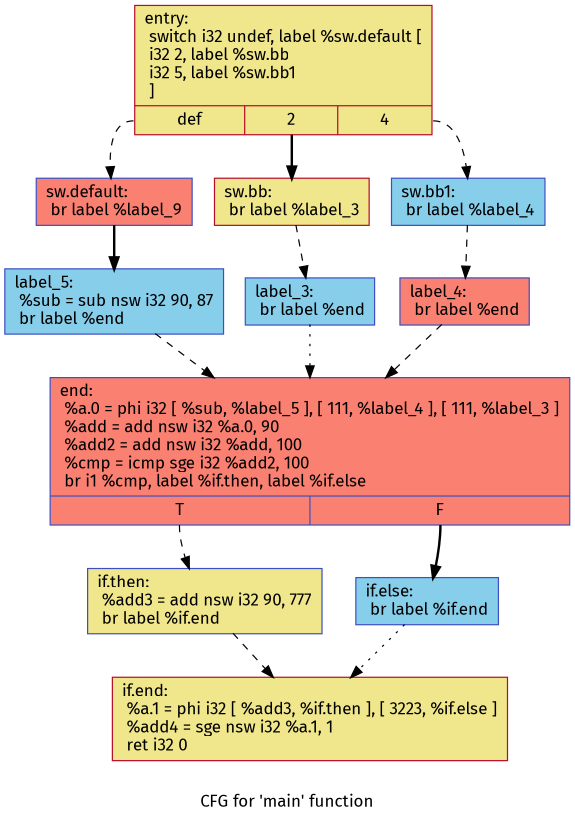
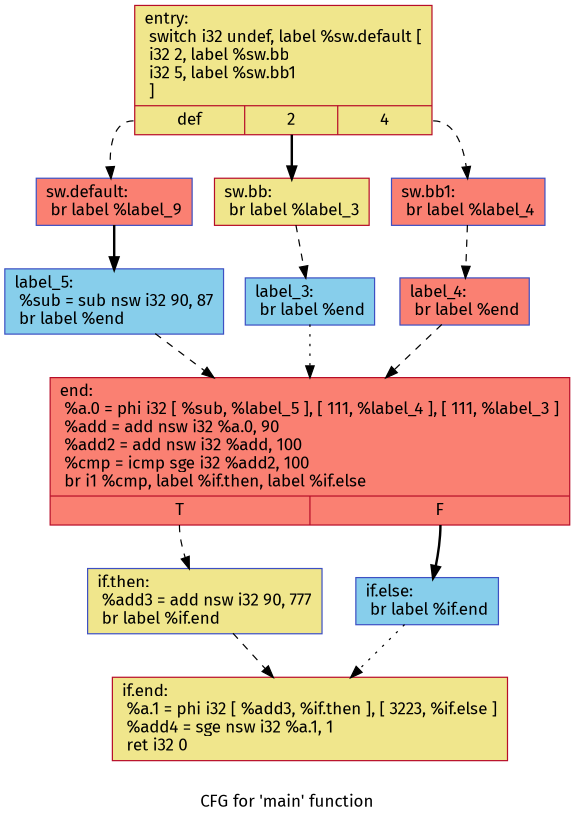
(468, 202) -> (468, 202)
(310, 451) -> (310, 451)
